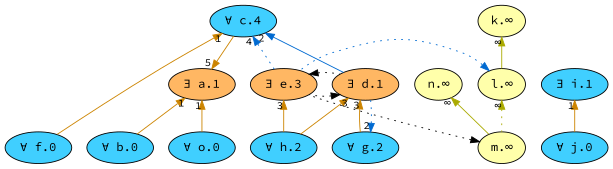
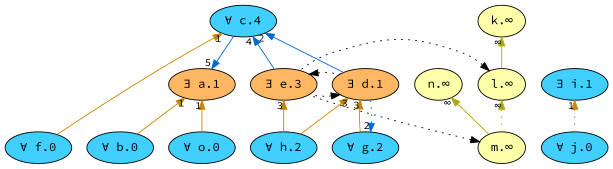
(391, 40) -> (391, 40)
(225, 49) -> (225, 49)
(266, 57) -> (266, 57)
(575, 121) -> (575, 121)
